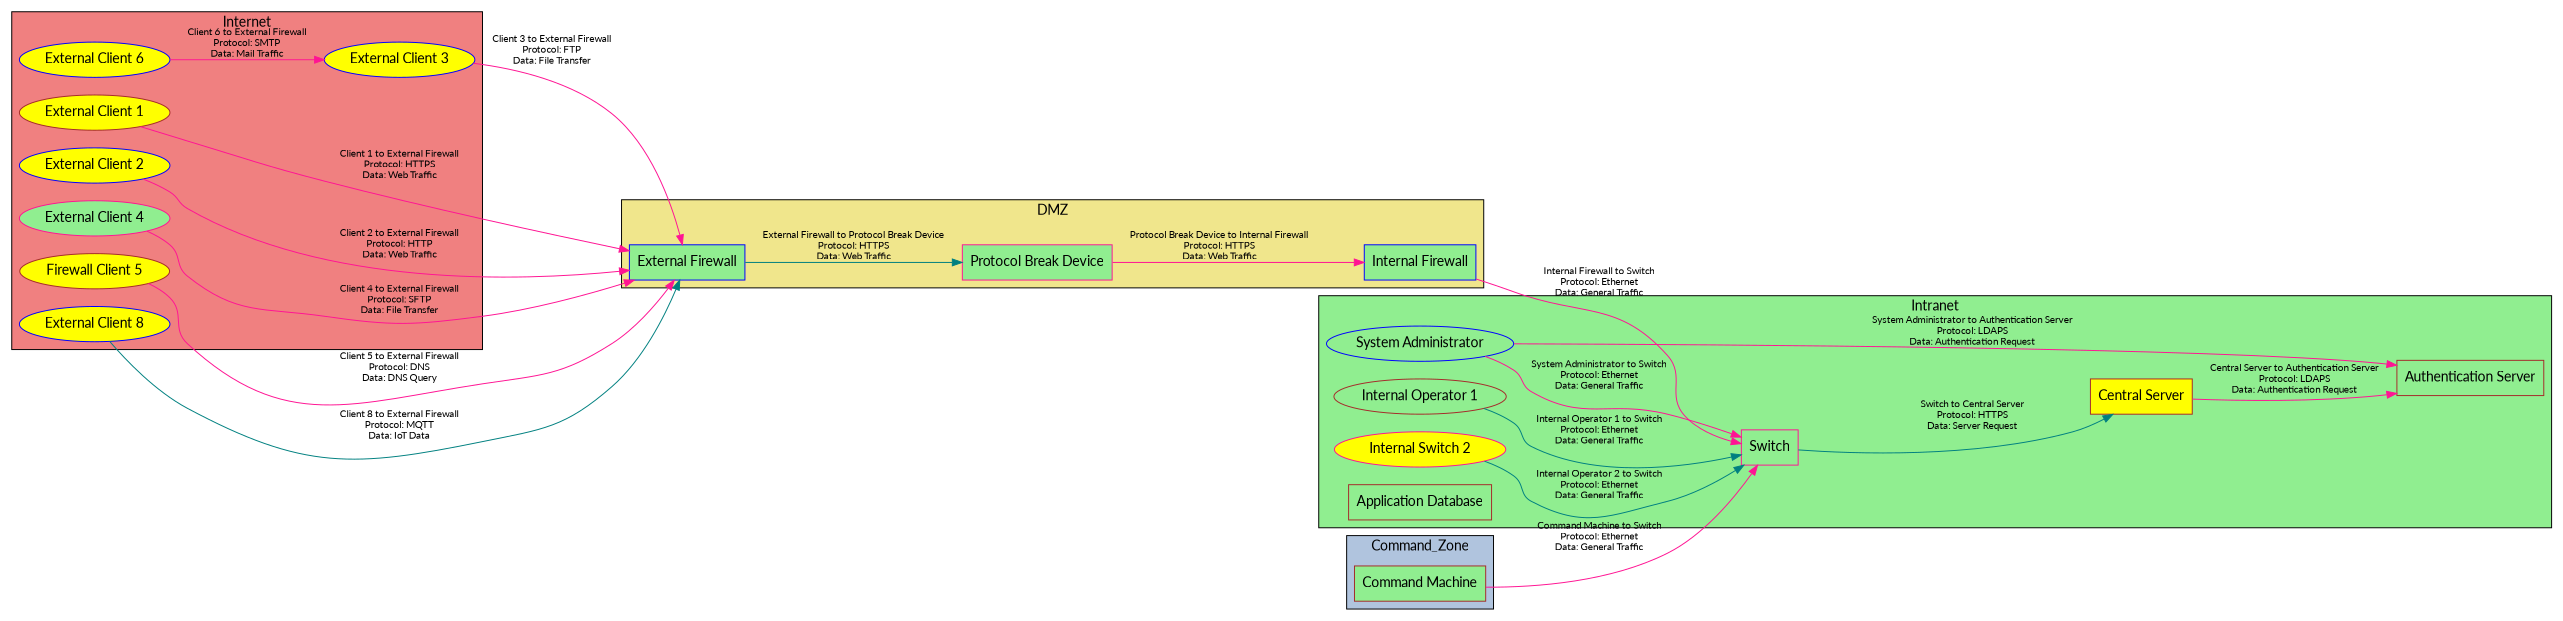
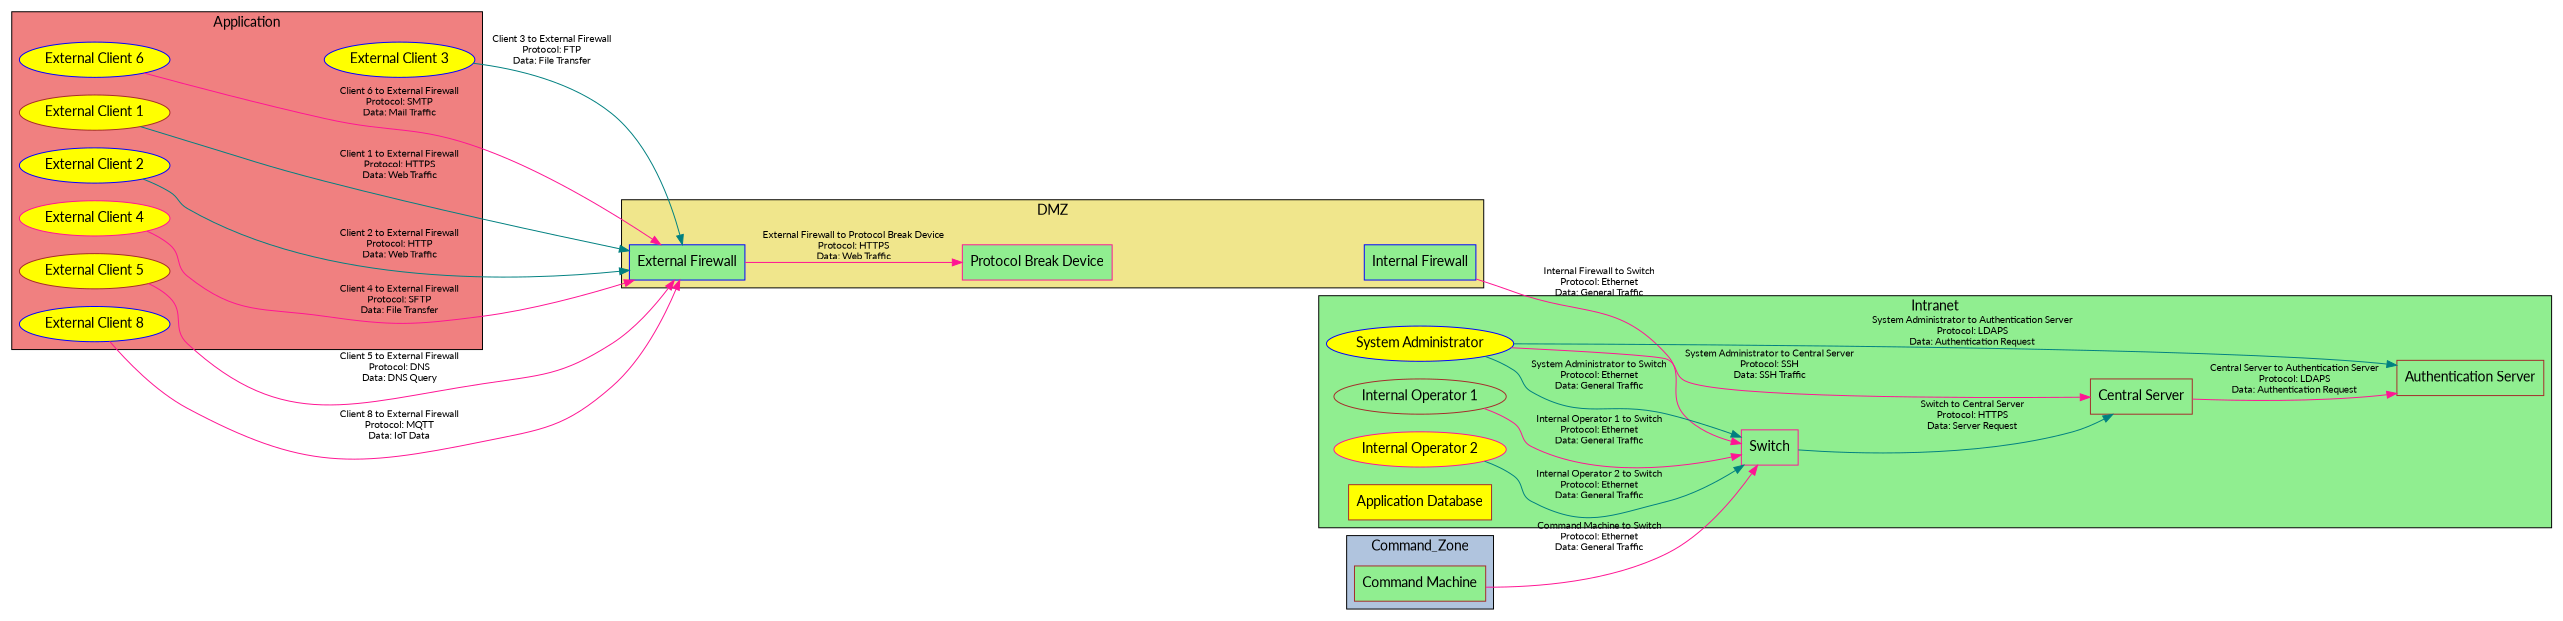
(247, 23) -> (247, 23)
(242, 60) -> (408, 131)
(609, 111) -> (609, 111)
(378, 195) -> (378, 195)
(95, 218) -> (95, 218)
(849, 262) -> (849, 262)
(1233, 262) -> none
(372, 267) -> (372, 267)
(95, 271) -> (95, 271)
(1420, 344) -> (1420, 344)
(1951, 348) -> (1951, 348)
none -> (1789, 393)
(2141, 397) -> (2141, 397)
(1602, 409) -> (1602, 409)
(1420, 449) -> (1420, 449)
(409, 455) -> (409, 455)
(1599, 465) -> (1599, 465)
(1420, 502) -> (1420, 502)
